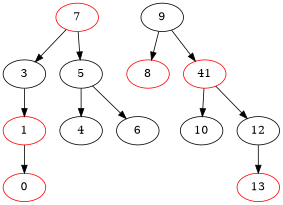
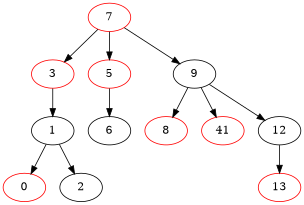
none -> (149, 44)
(24, 74) -> (53, 74)
(81, 74) -> (109, 74)
(229, 100) -> (234, 100)
(24, 131) -> (53, 131)
(81, 131) -> none
(202, 131) -> none
none -> (81, 187)
